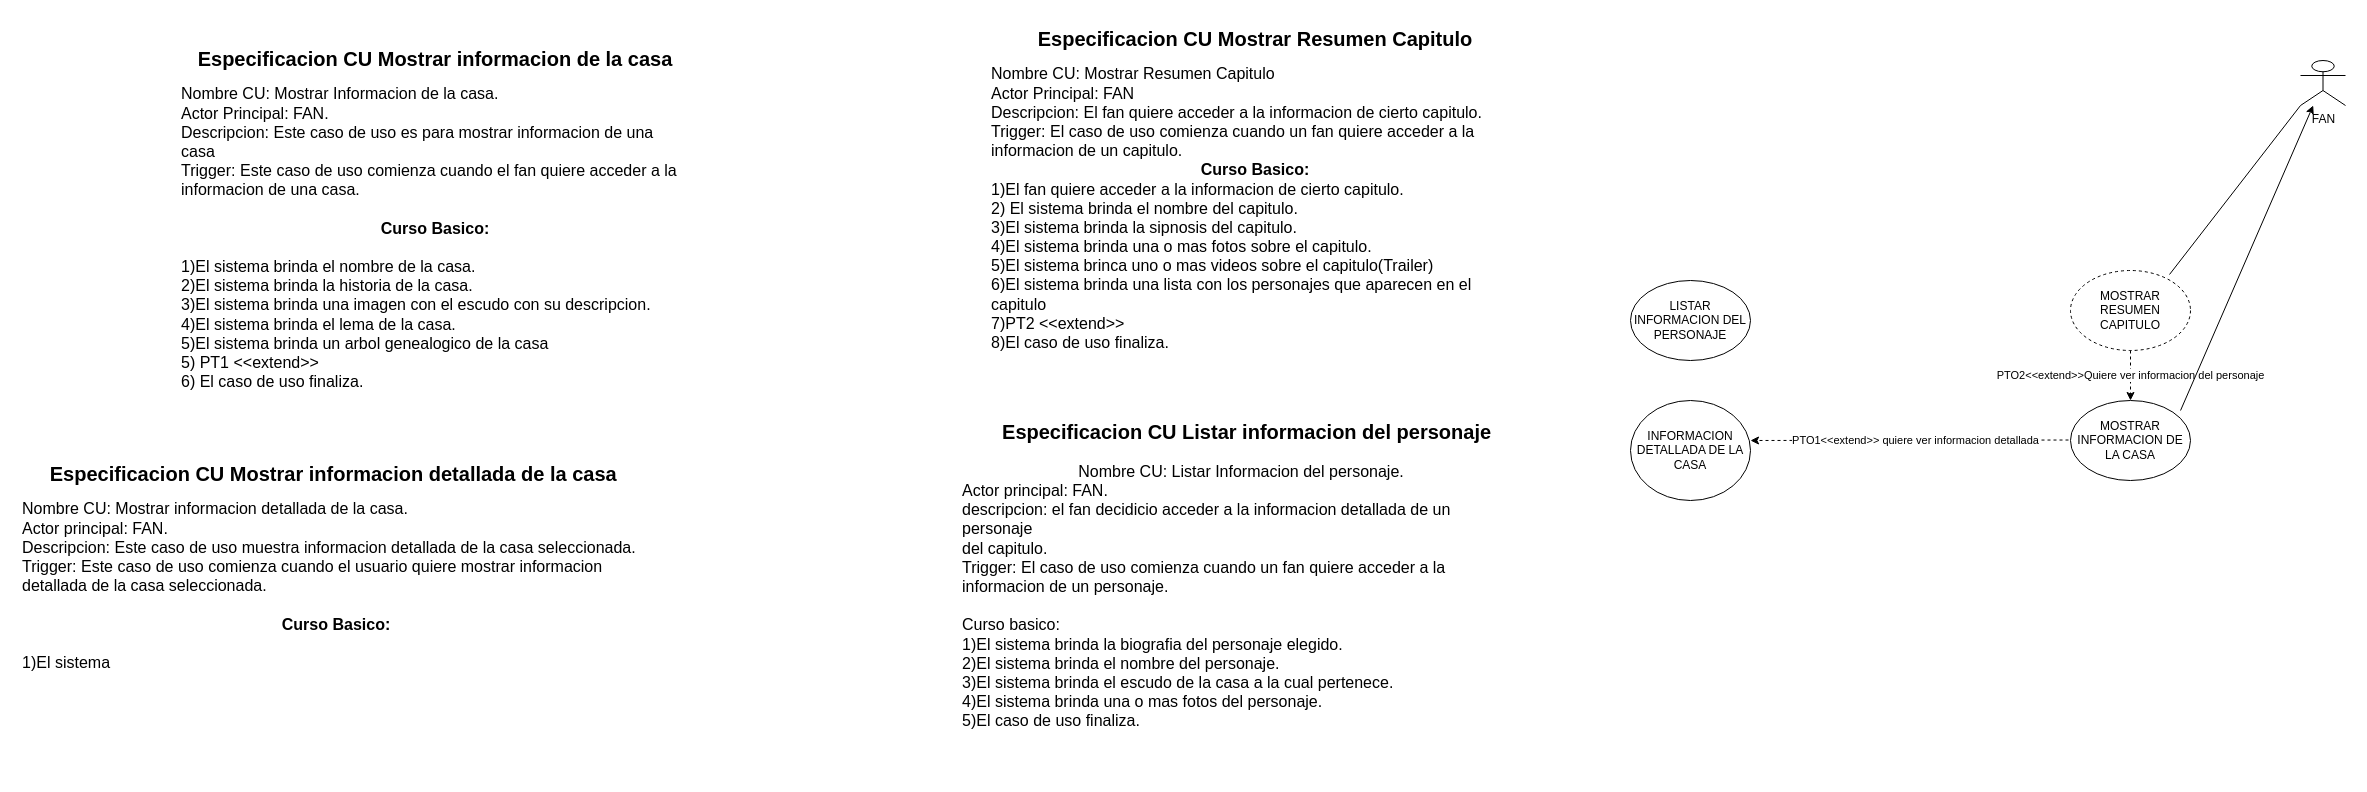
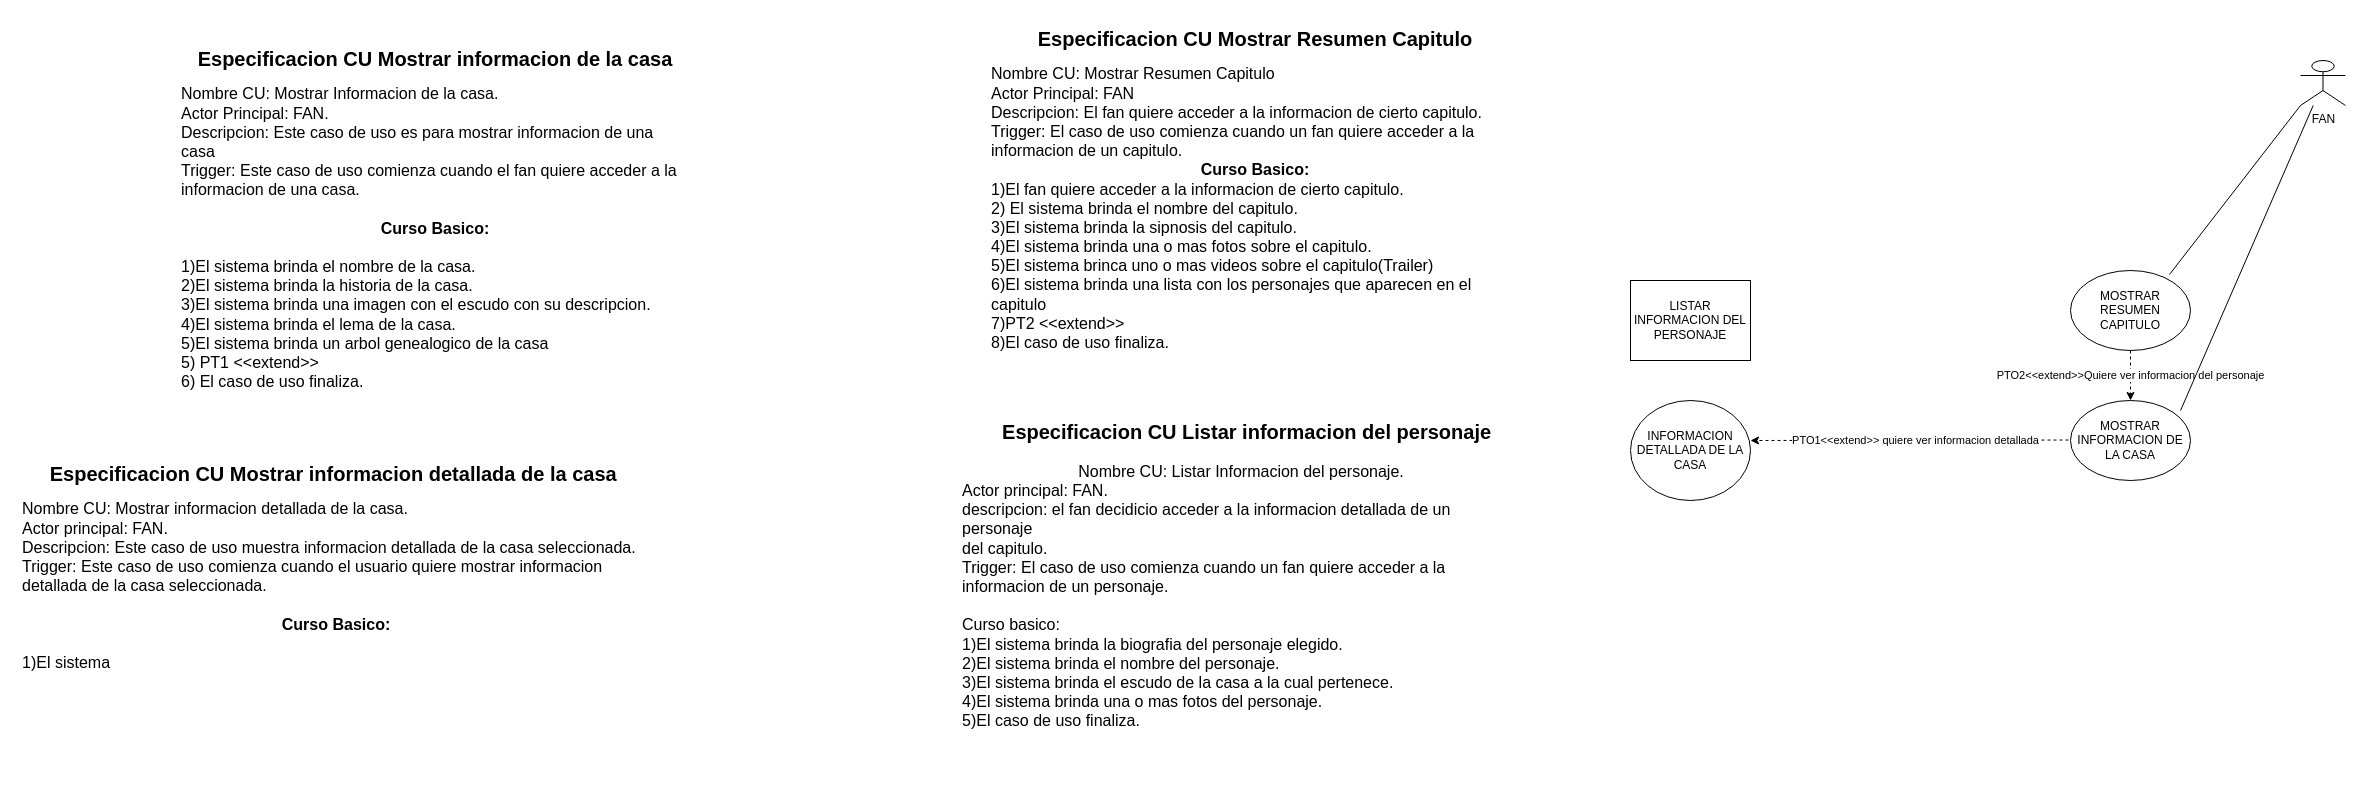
(2310, 113) -> (2311, 110)
(2131, 311) -> (2131, 311)
(1691, 321) -> (1691, 321)
